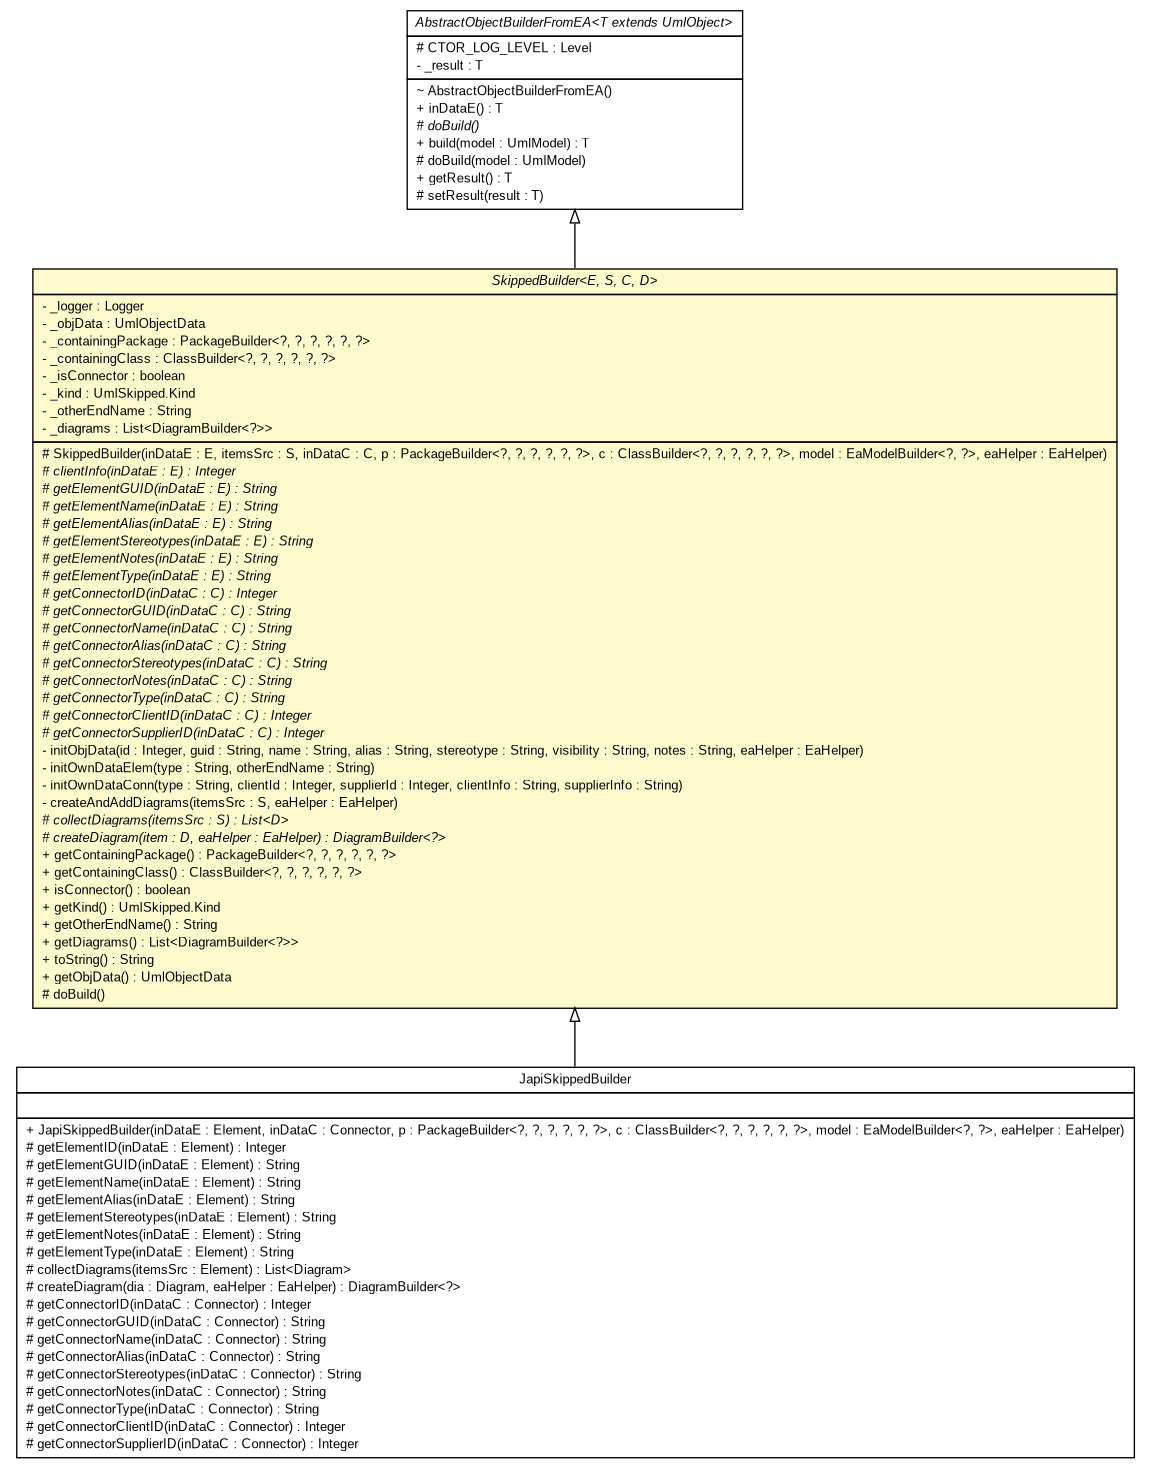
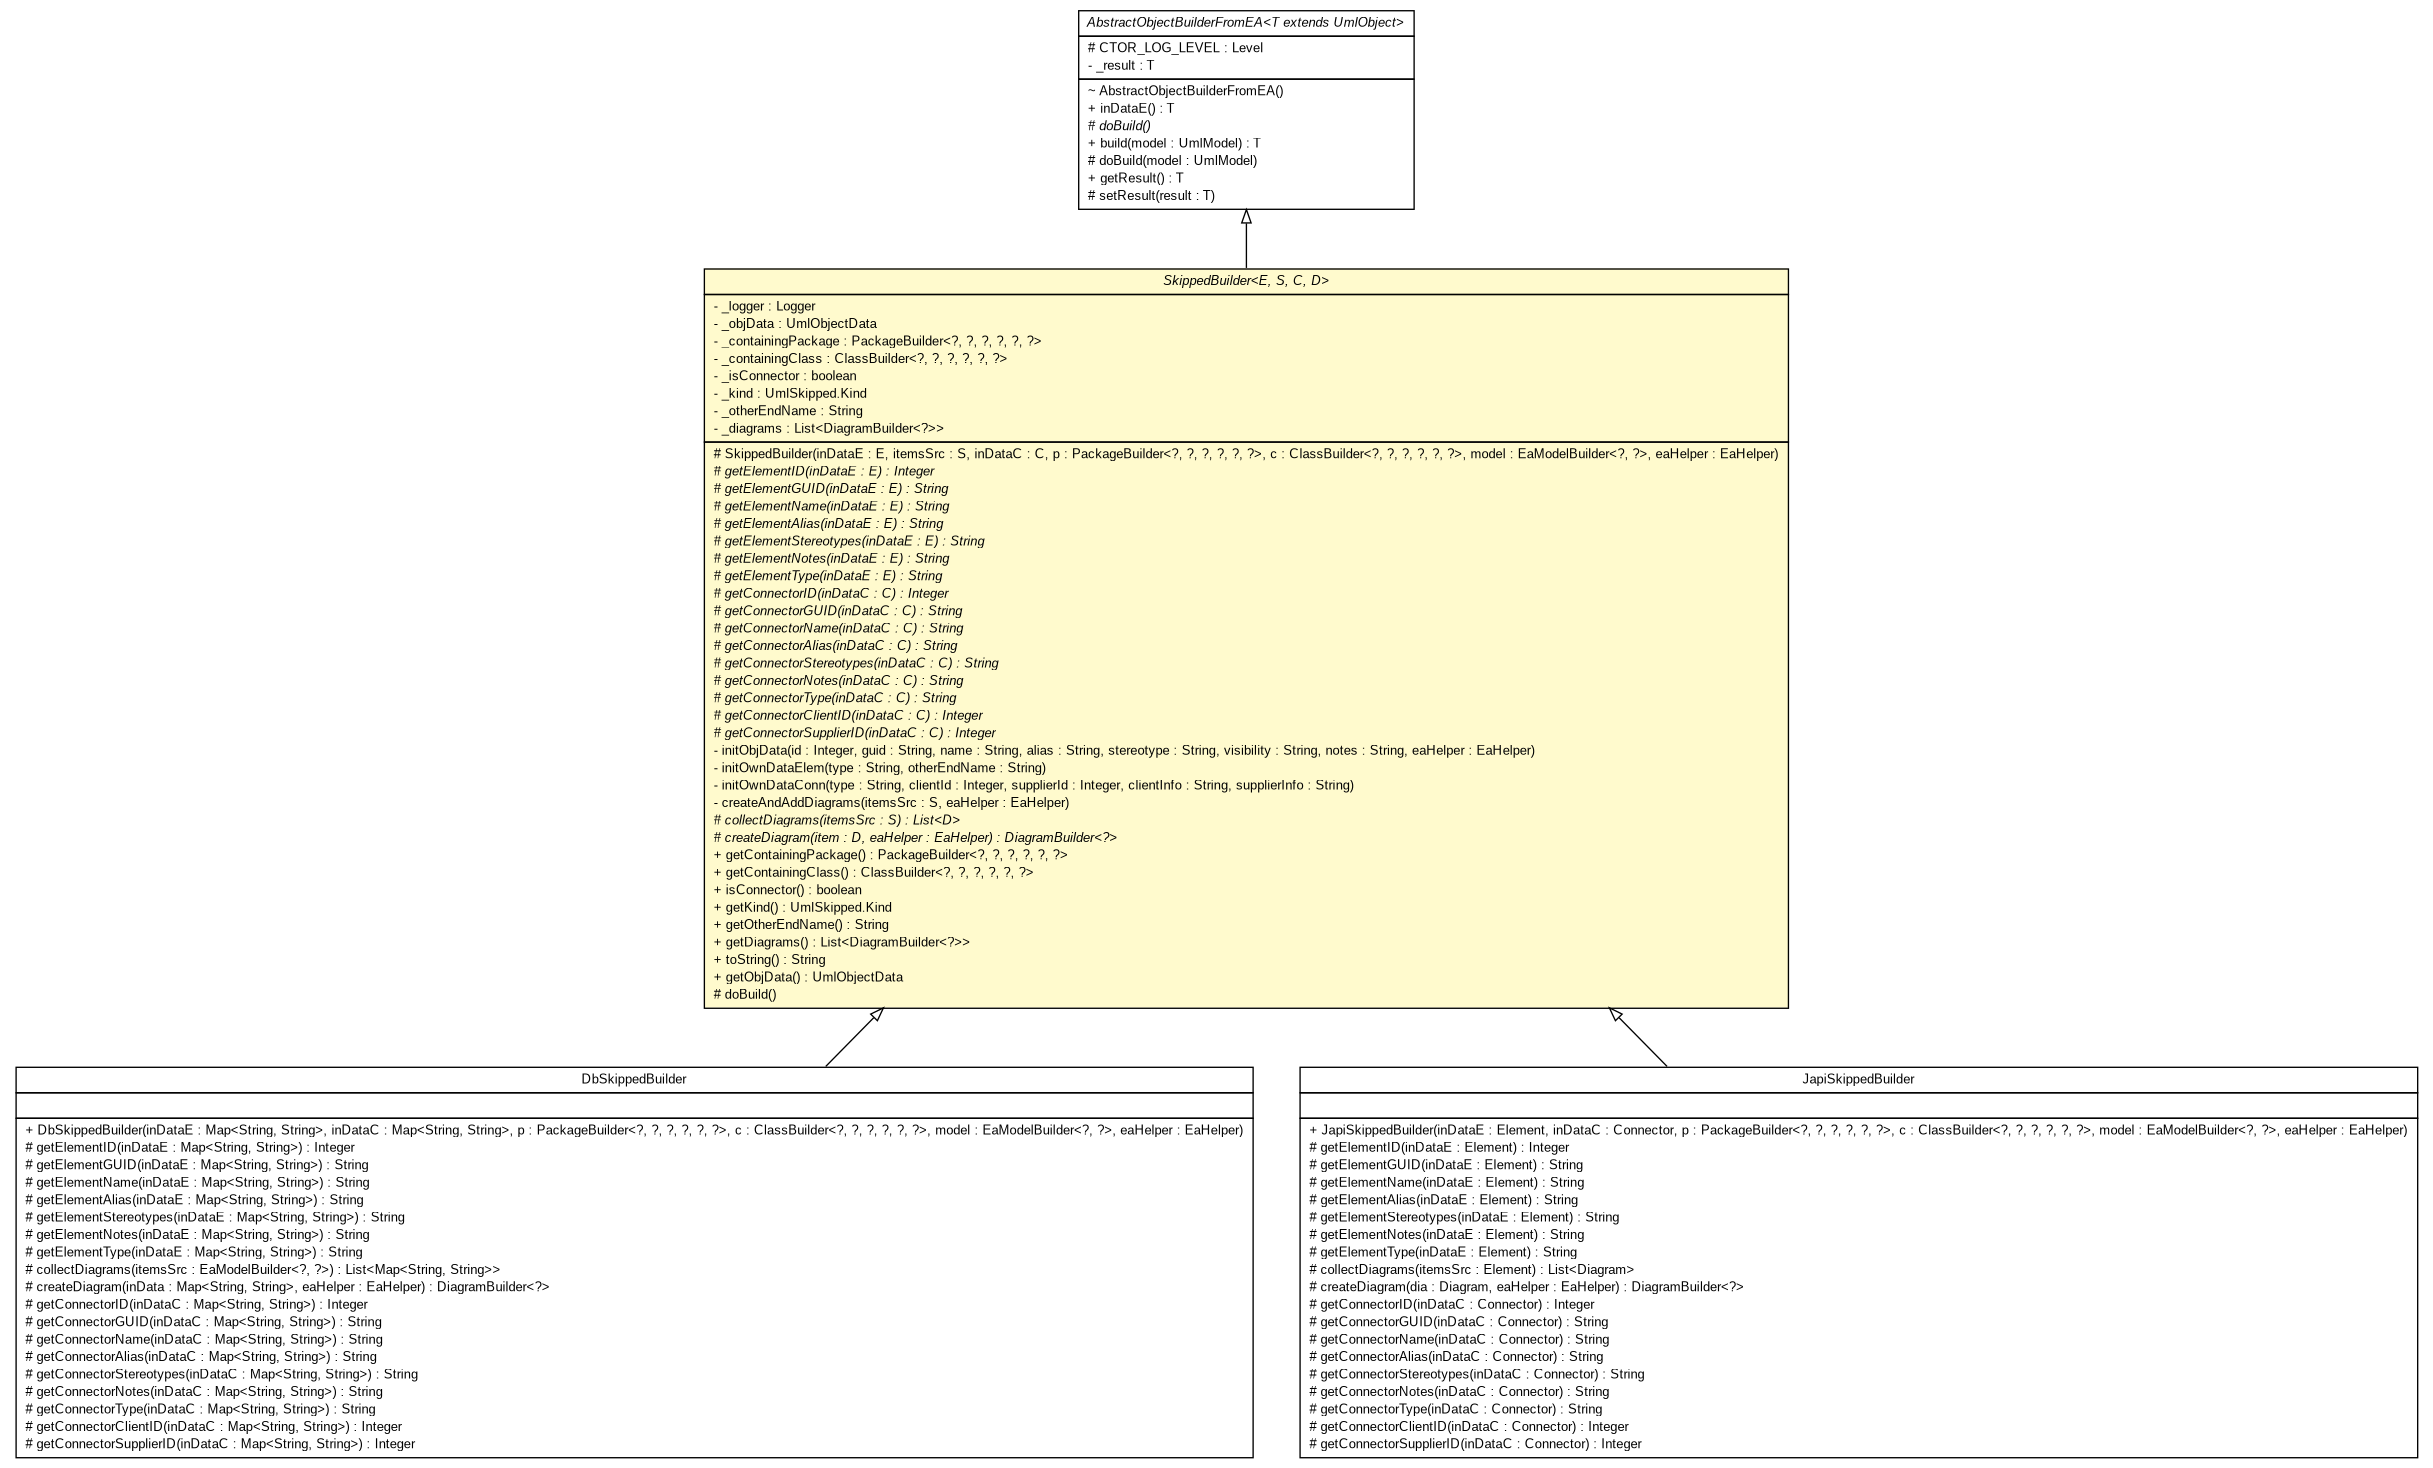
(140, 472) -> (824, 472)
none -> (635, 1262)
